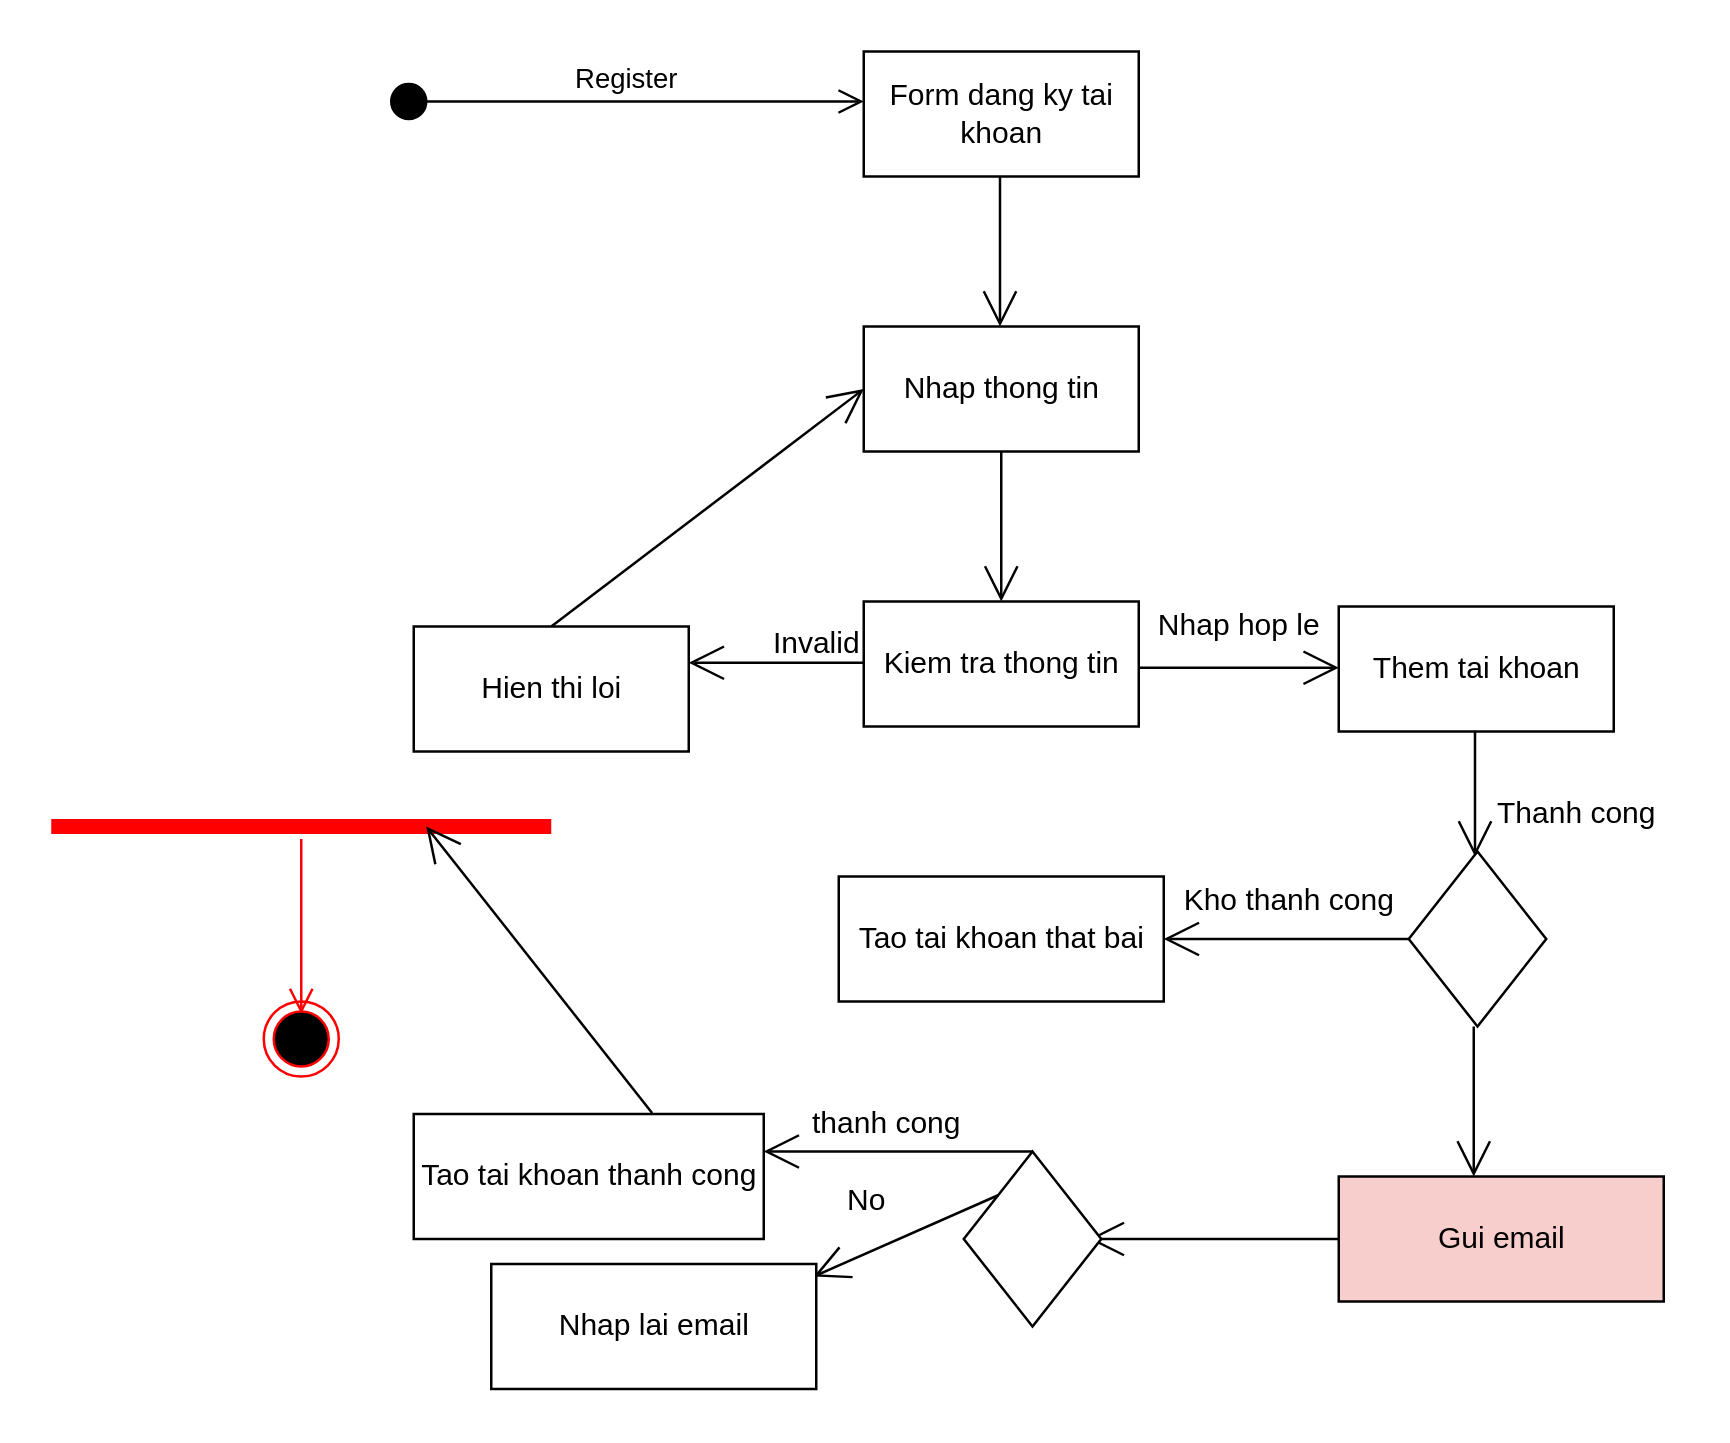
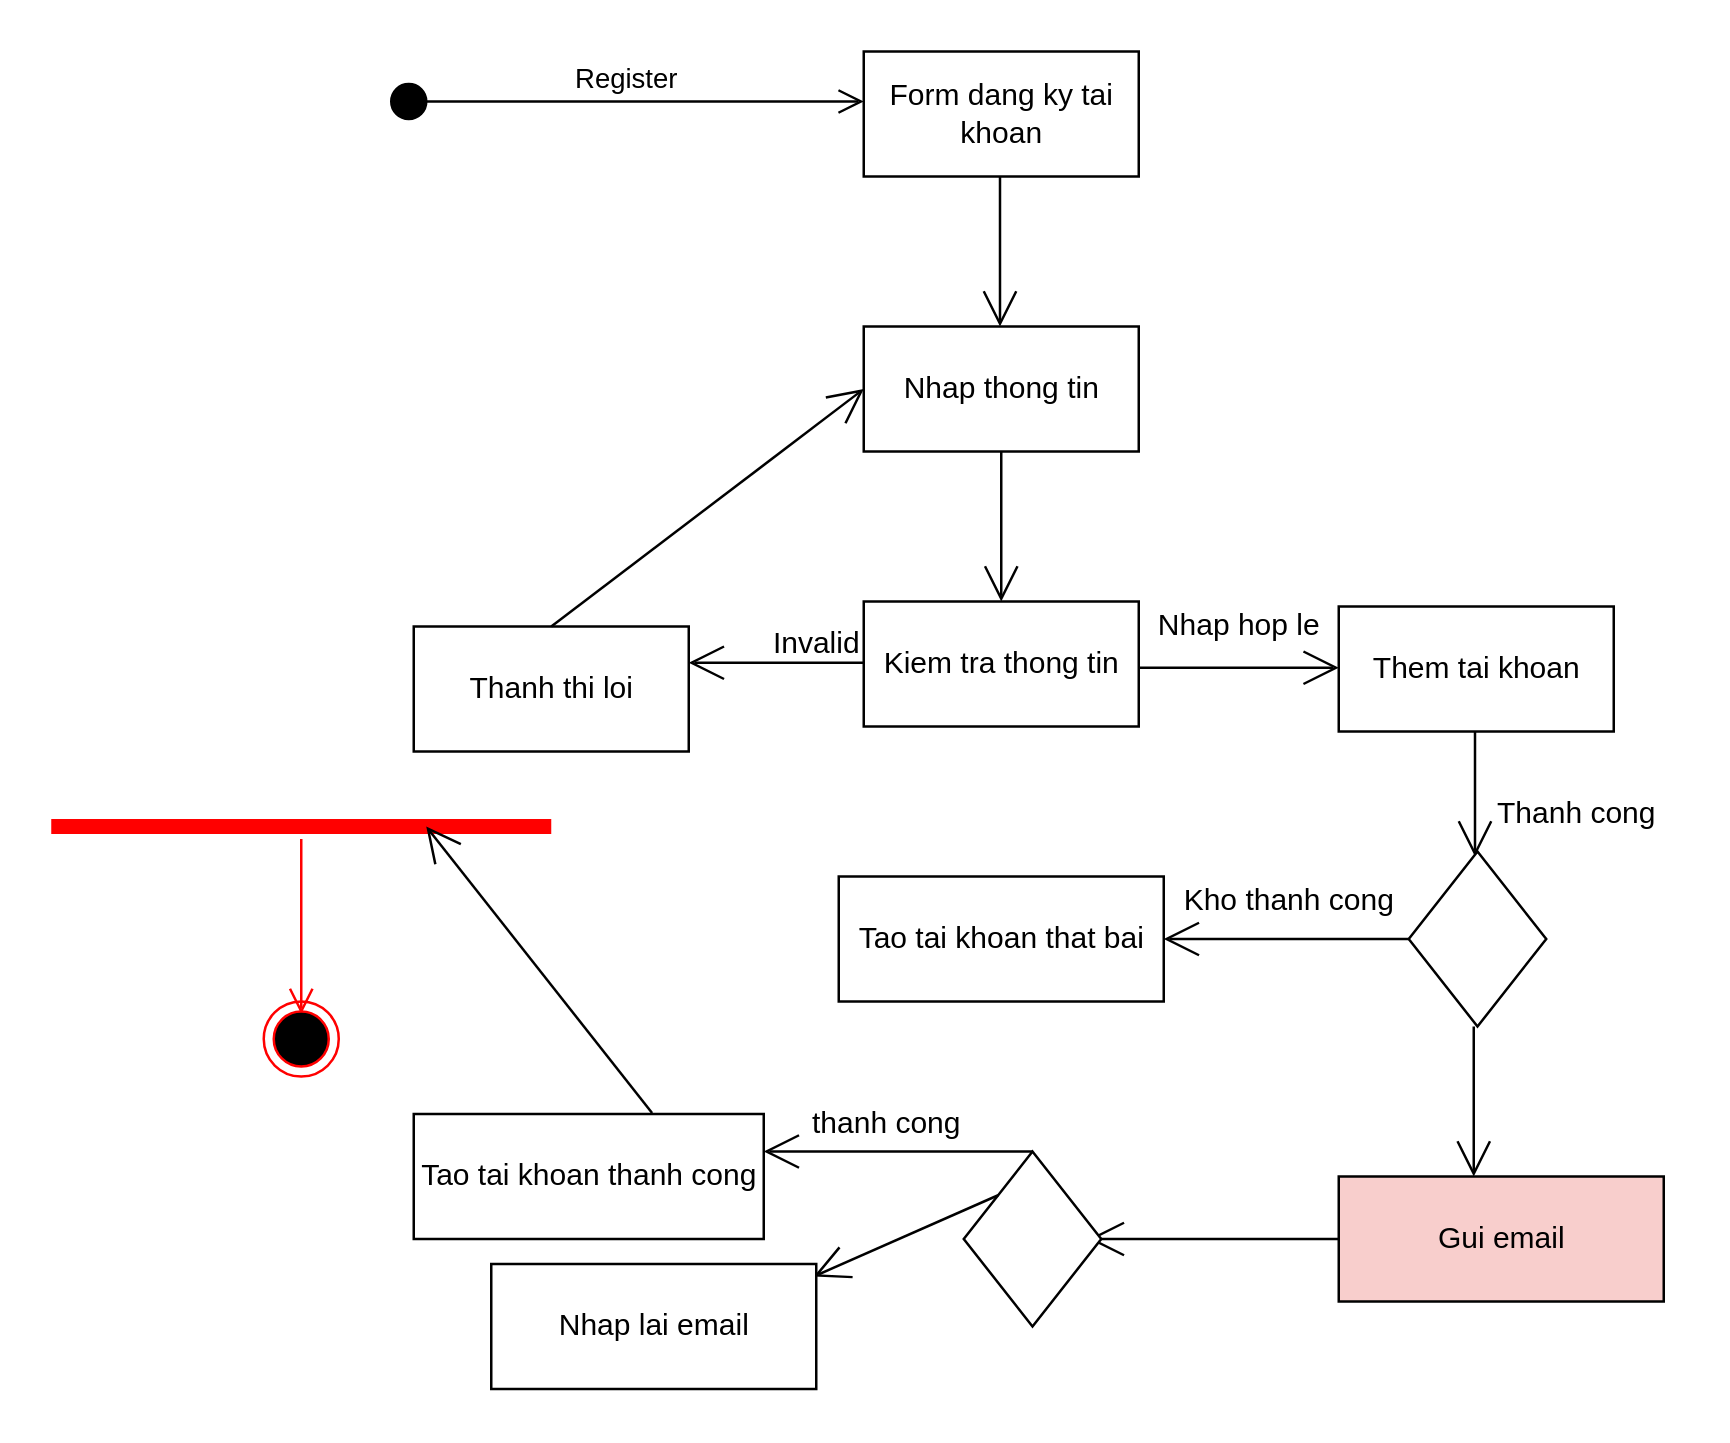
(553, 689) -> (553, 689)
(866, 1201) -> none
